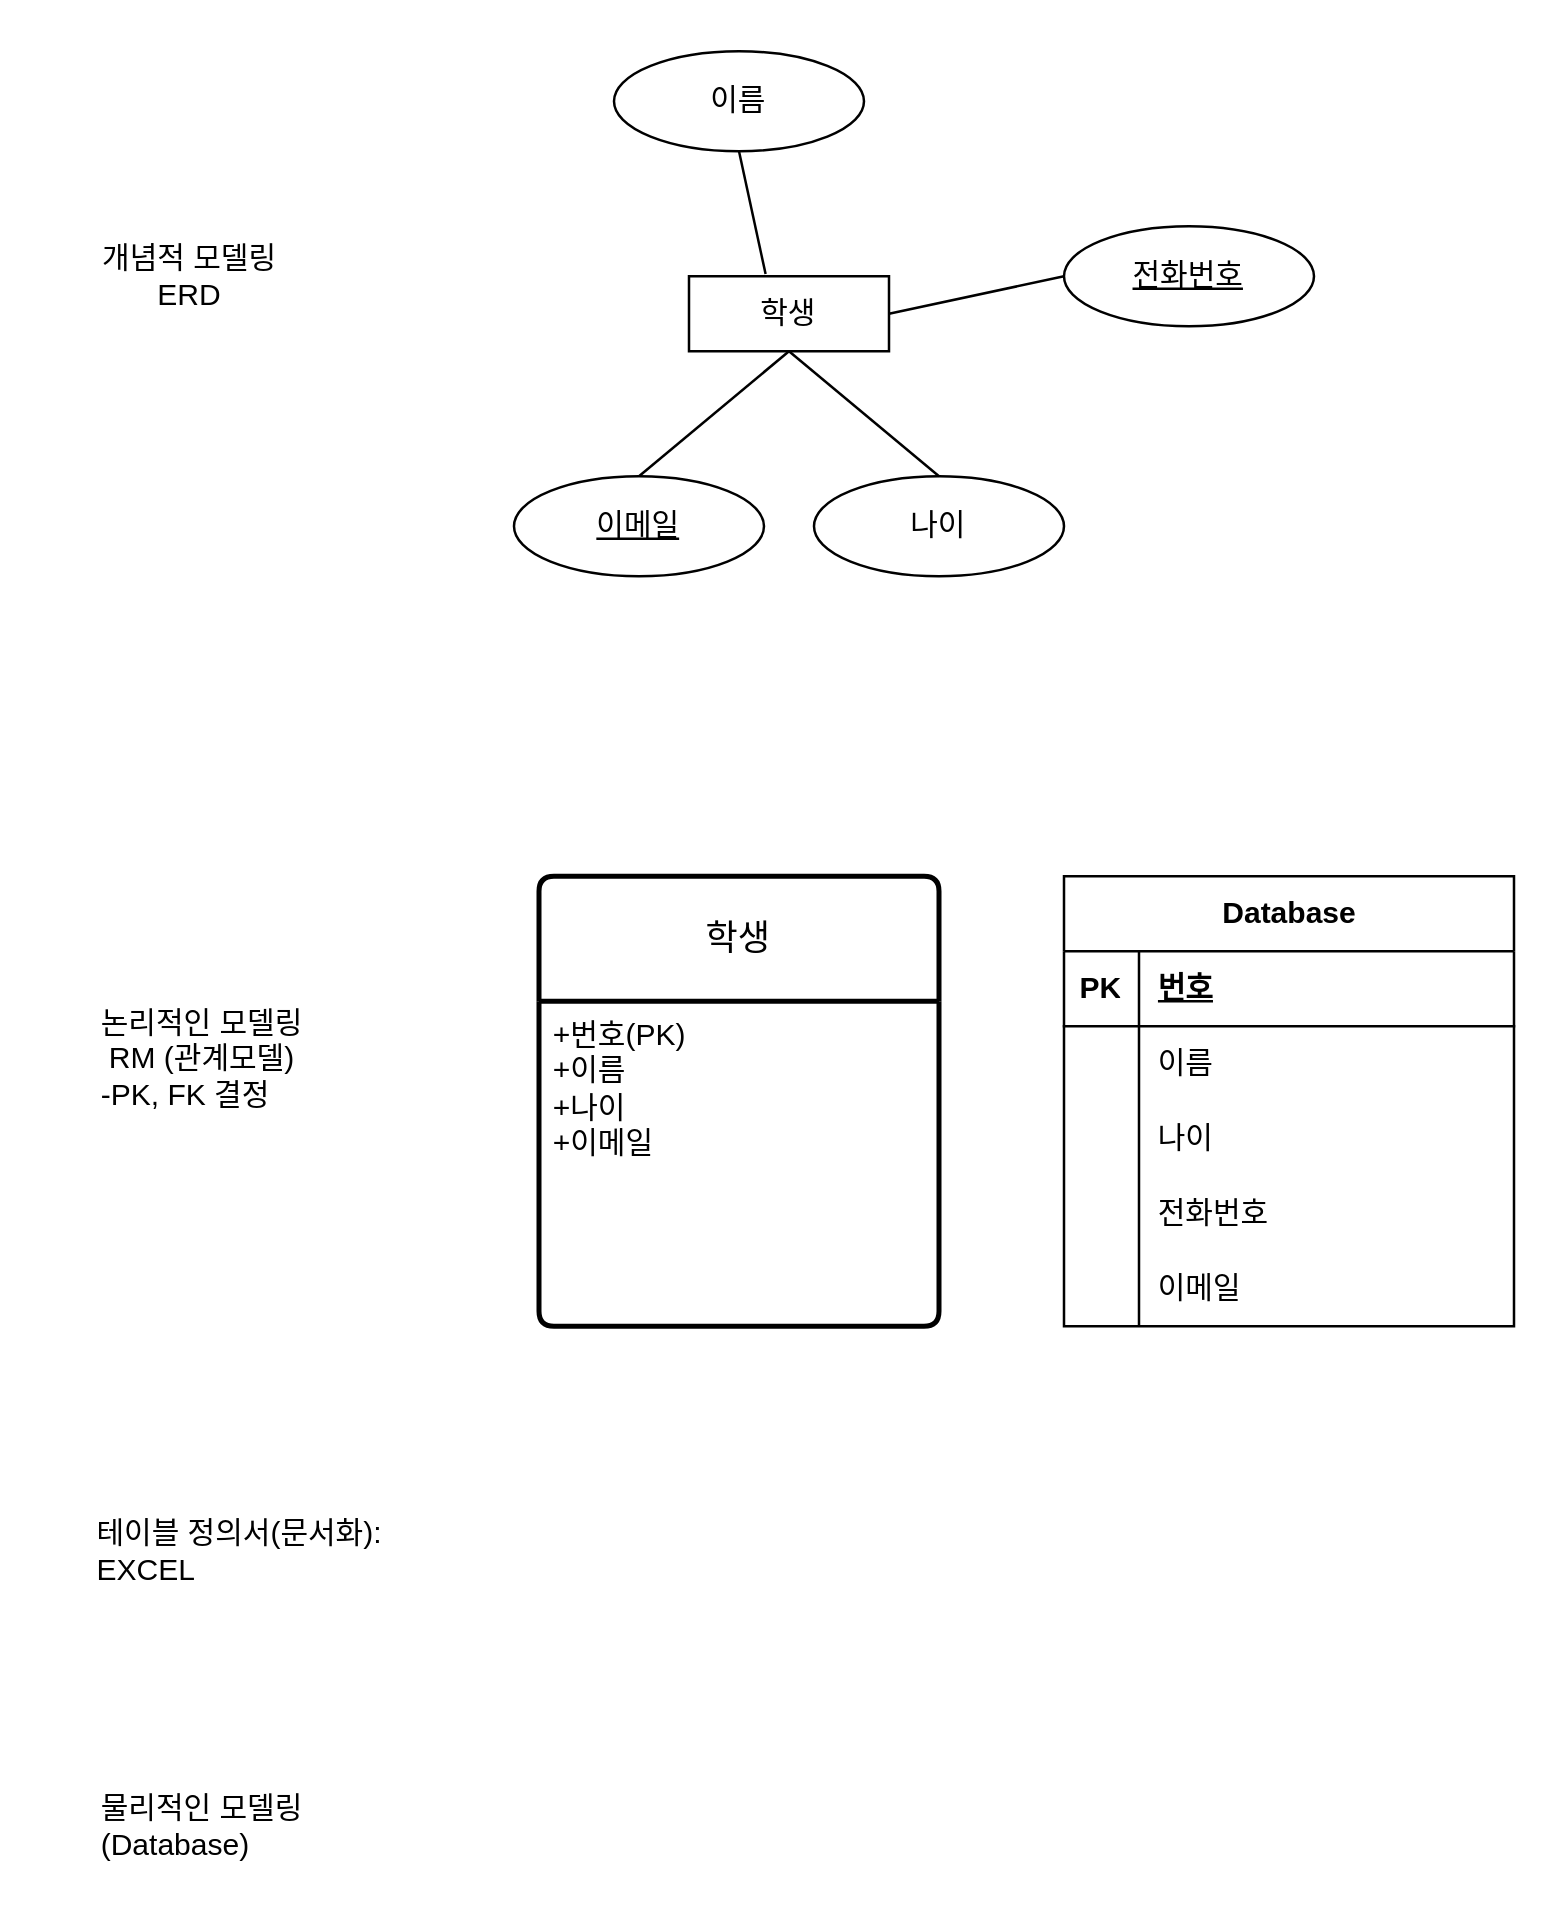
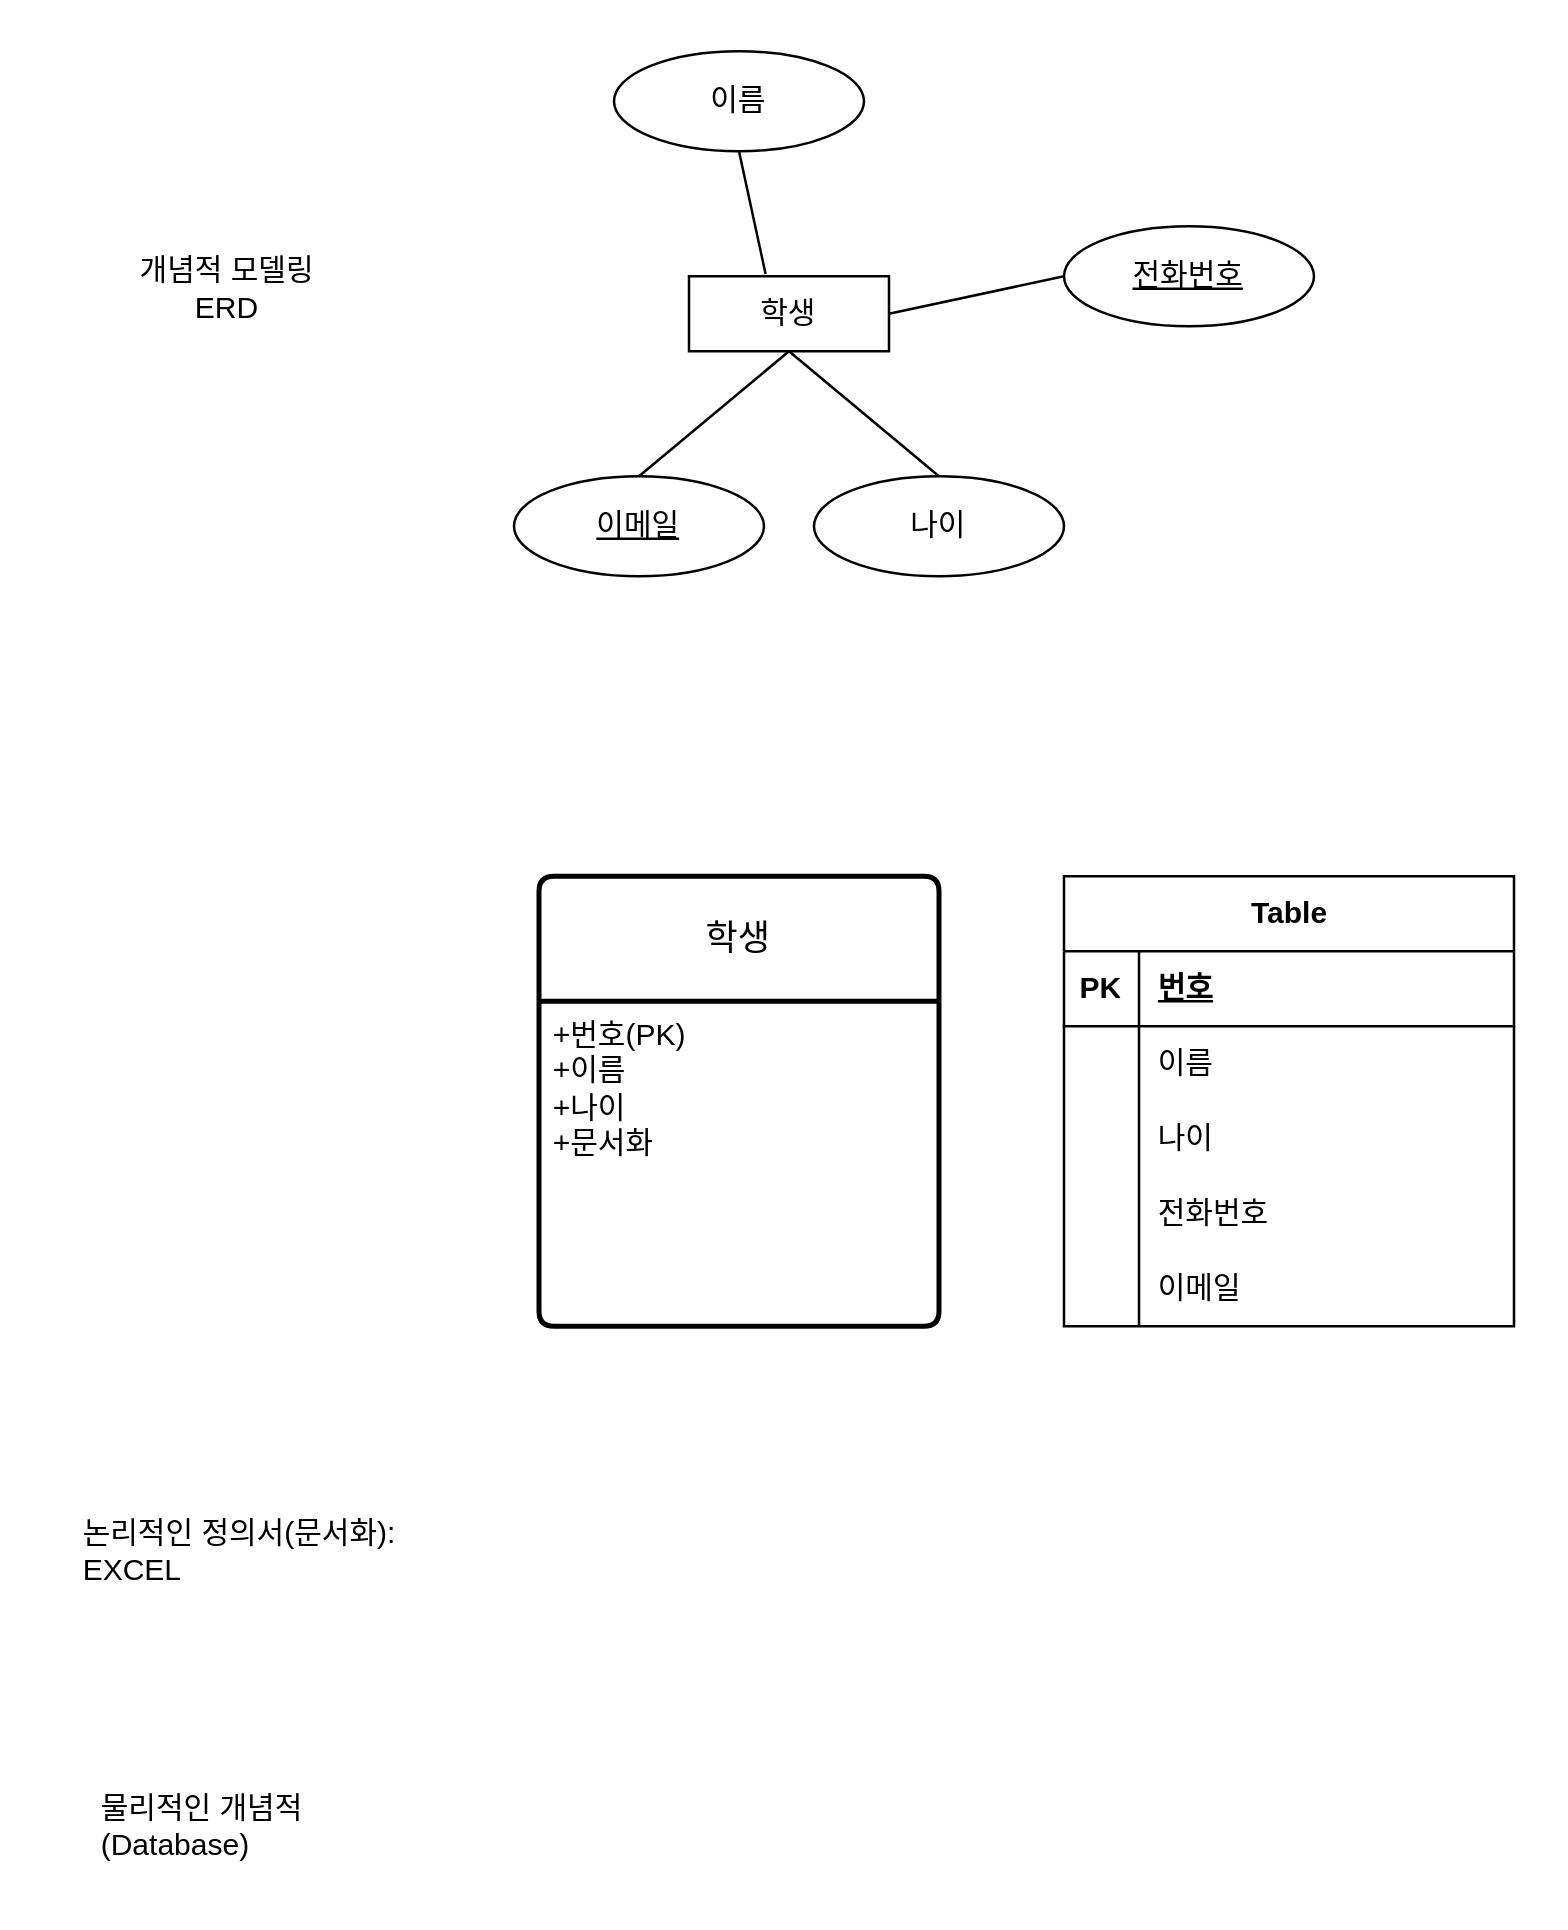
(189, 276) -> (226, 289)
(1290, 914) -> (1290, 914)
(201, 1059) -> none
(626, 1091) -> (626, 1091)
(240, 1551) -> (240, 1551)
(203, 1826) -> (203, 1826)
